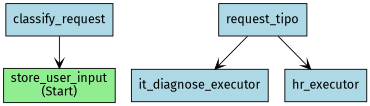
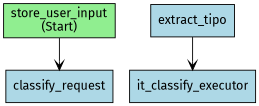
(263, 20) -> (193, 21)
(59, 48) -> (59, 50)
(200, 85) -> (193, 86)
(326, 85) -> none
